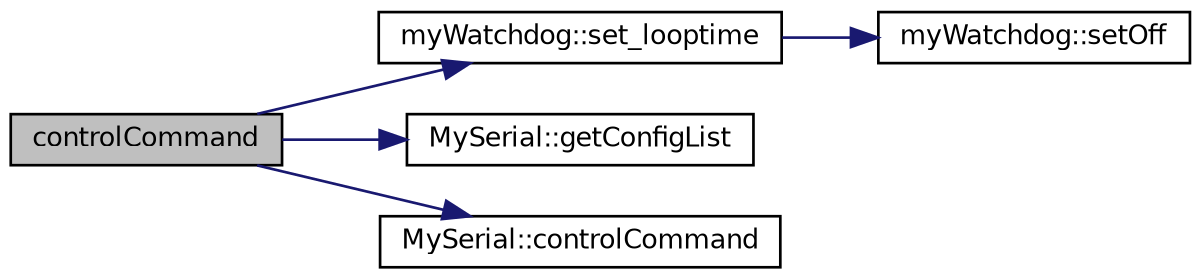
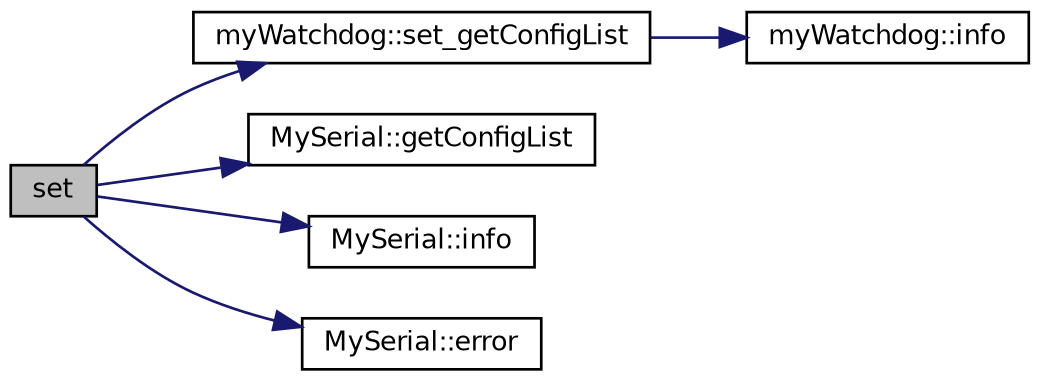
(580, 38) -> (422, 38)
(1034, 38) -> (888, 38)
(146, 140) -> (54, 191)
(580, 242) -> (422, 242)
none -> (422, 344)
